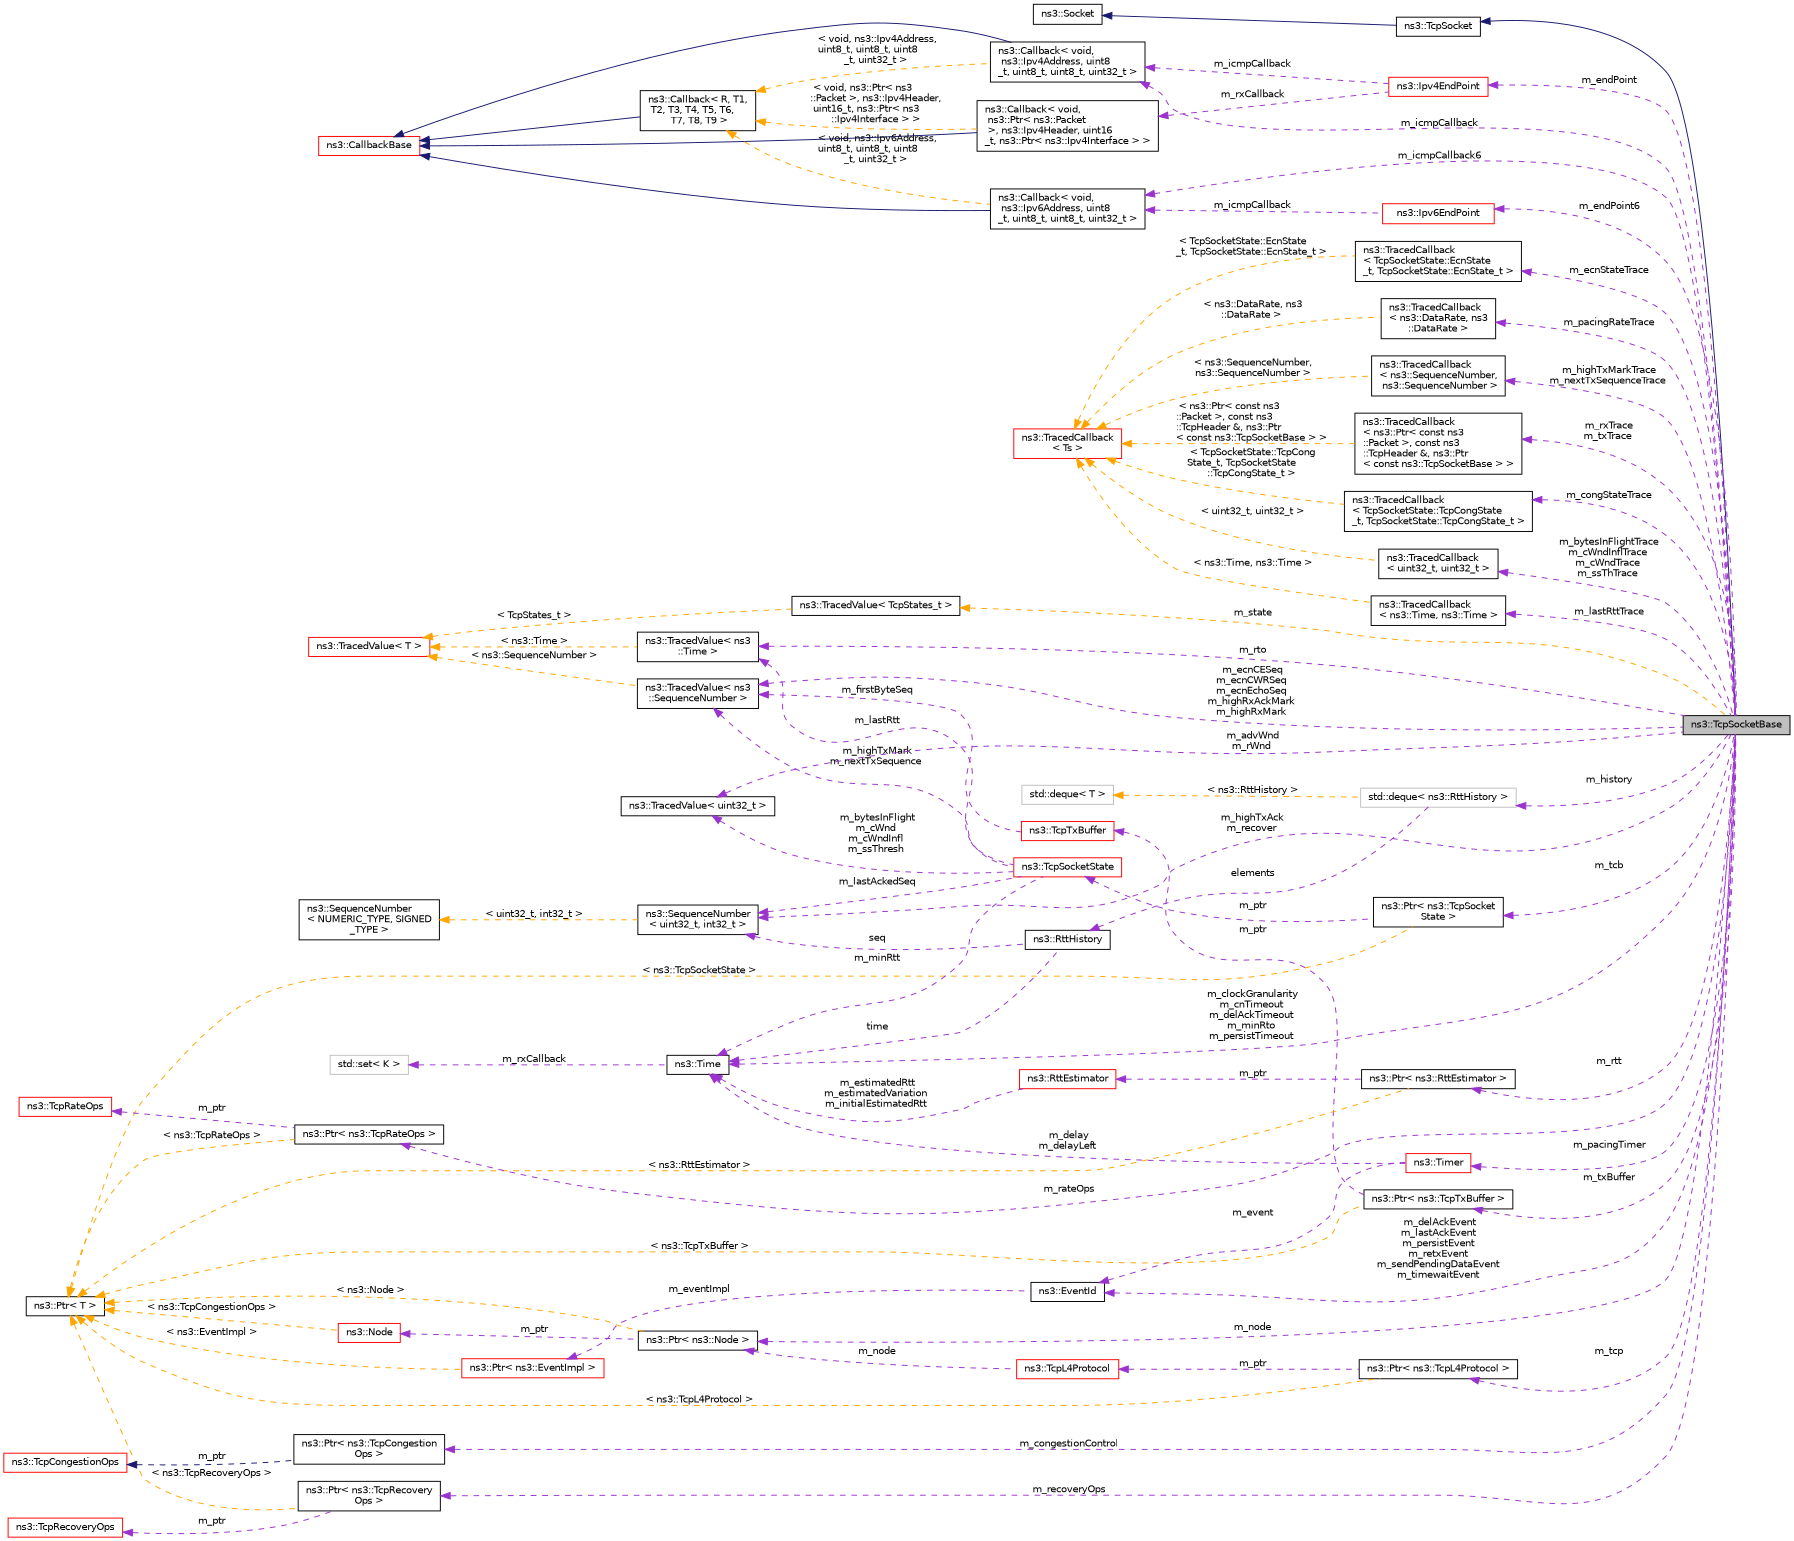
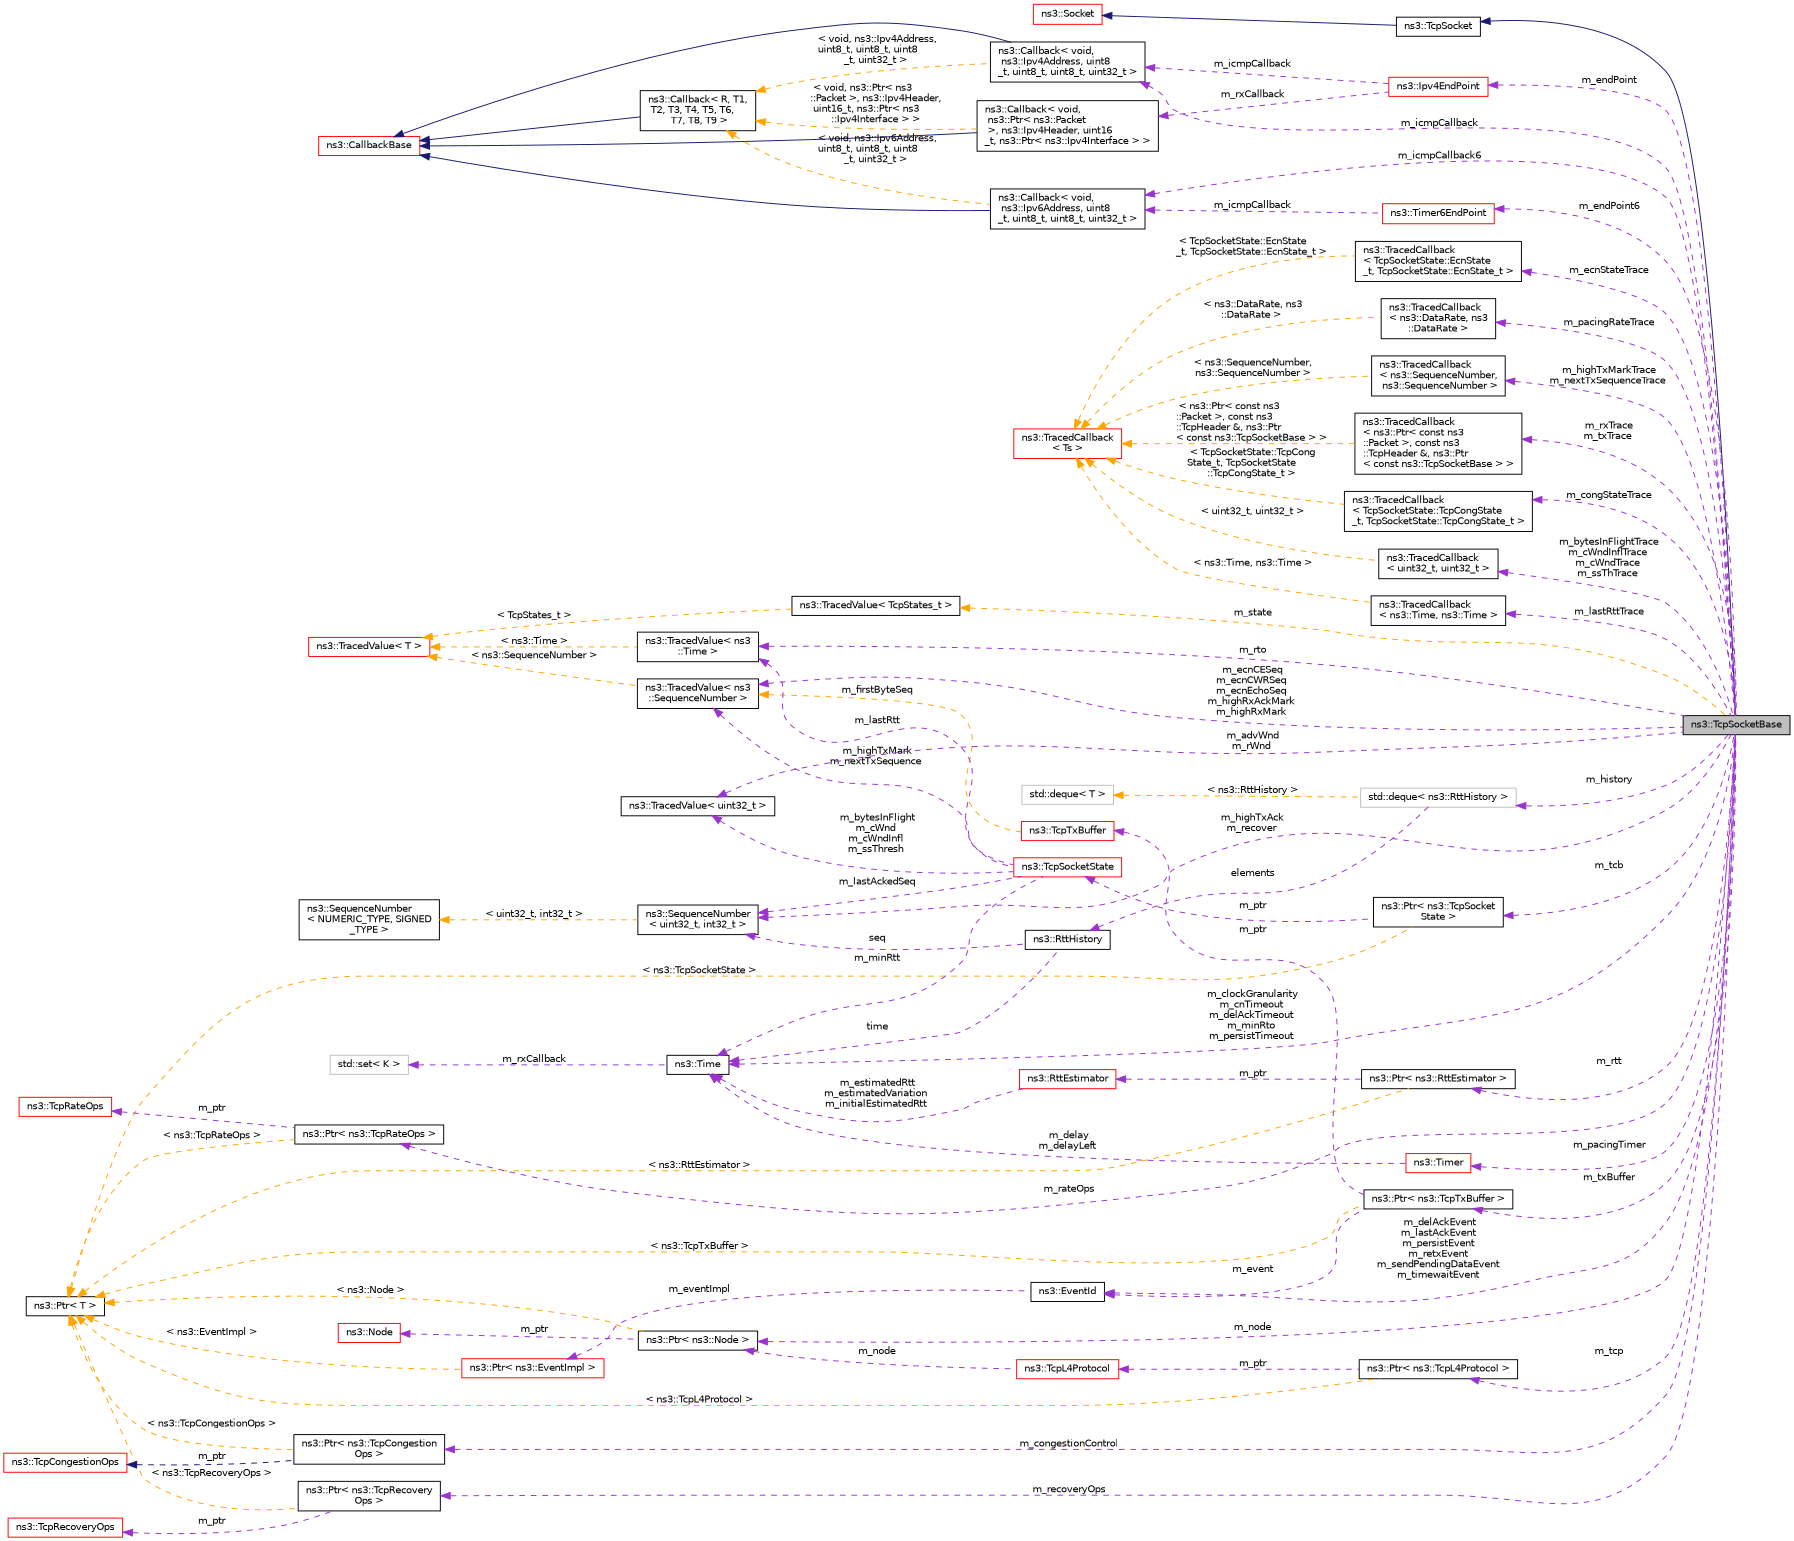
(1068, 14) -> (1068, 14)
(1438, 214) -> (1438, 214)
(942, 707) -> (942, 707)
(1273, 1247) -> (1271, 1292)
(226, 1320) -> (154, 1434)
